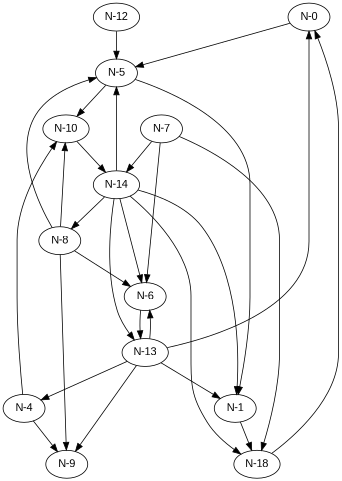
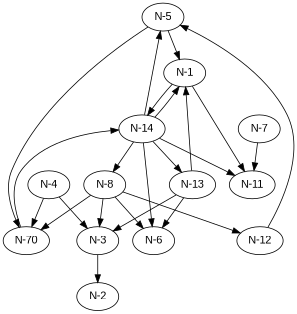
(309, 17) -> none
(66, 129) -> (26, 241)
(28, 140) -> (181, 212)
(142, 154) -> (162, 96)
(154, 209) -> none
none -> (98, 297)
(140, 321) -> none
(88, 379) -> none
(67, 464) -> (98, 241)
(257, 464) -> (252, 185)
